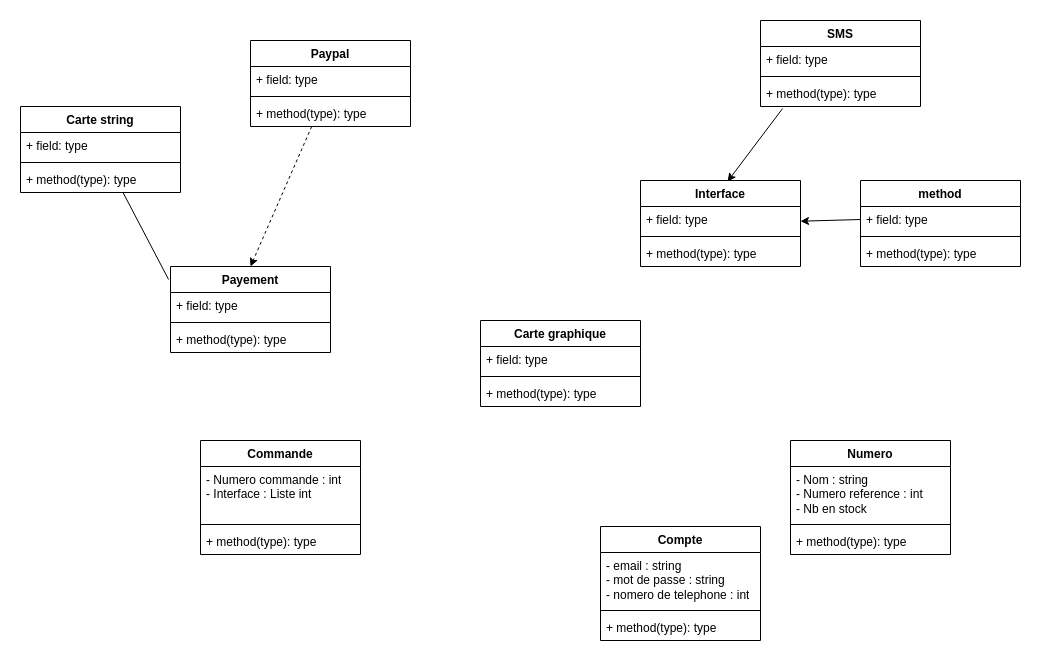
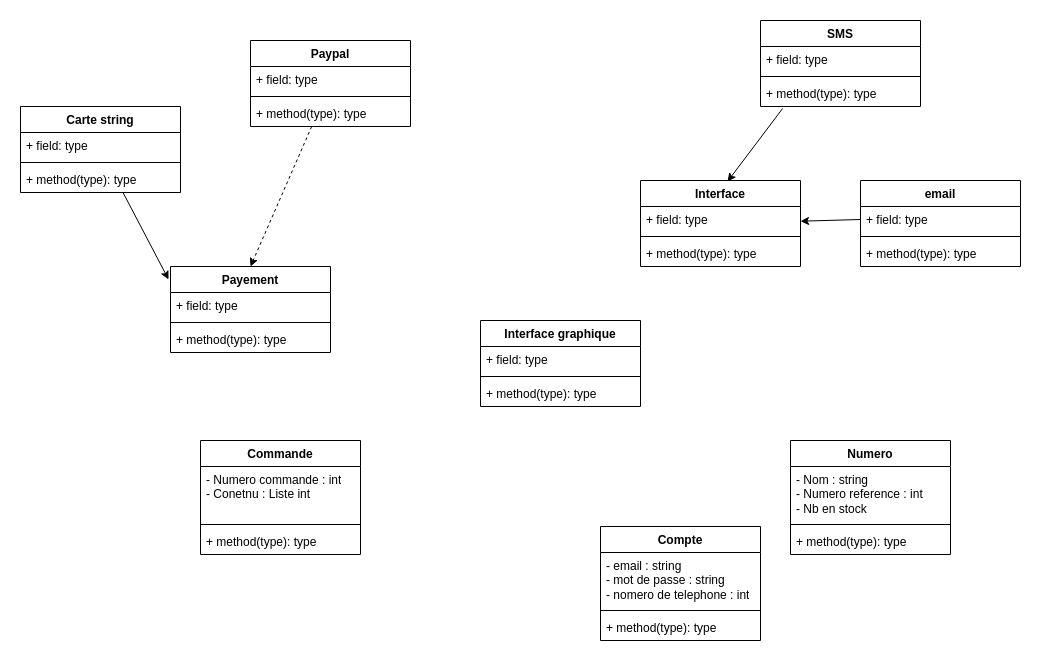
(941, 195) -> (941, 195)
(166, 275) -> (165, 272)
(561, 335) -> (561, 335)
(274, 488) -> (274, 488)
